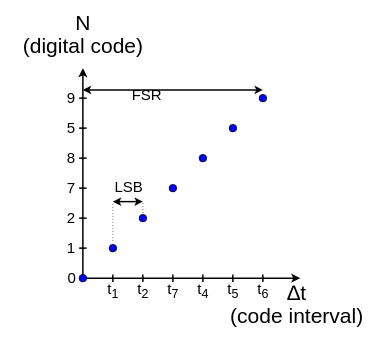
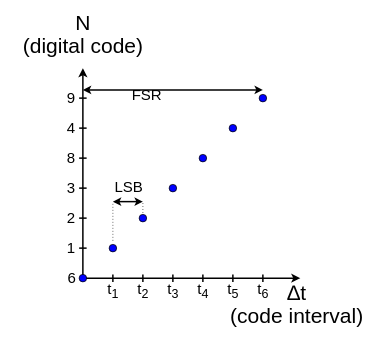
(71, 126) -> (71, 126)
(71, 186) -> (71, 186)
(72, 276) -> (72, 276)
(173, 288) -> (173, 288)
